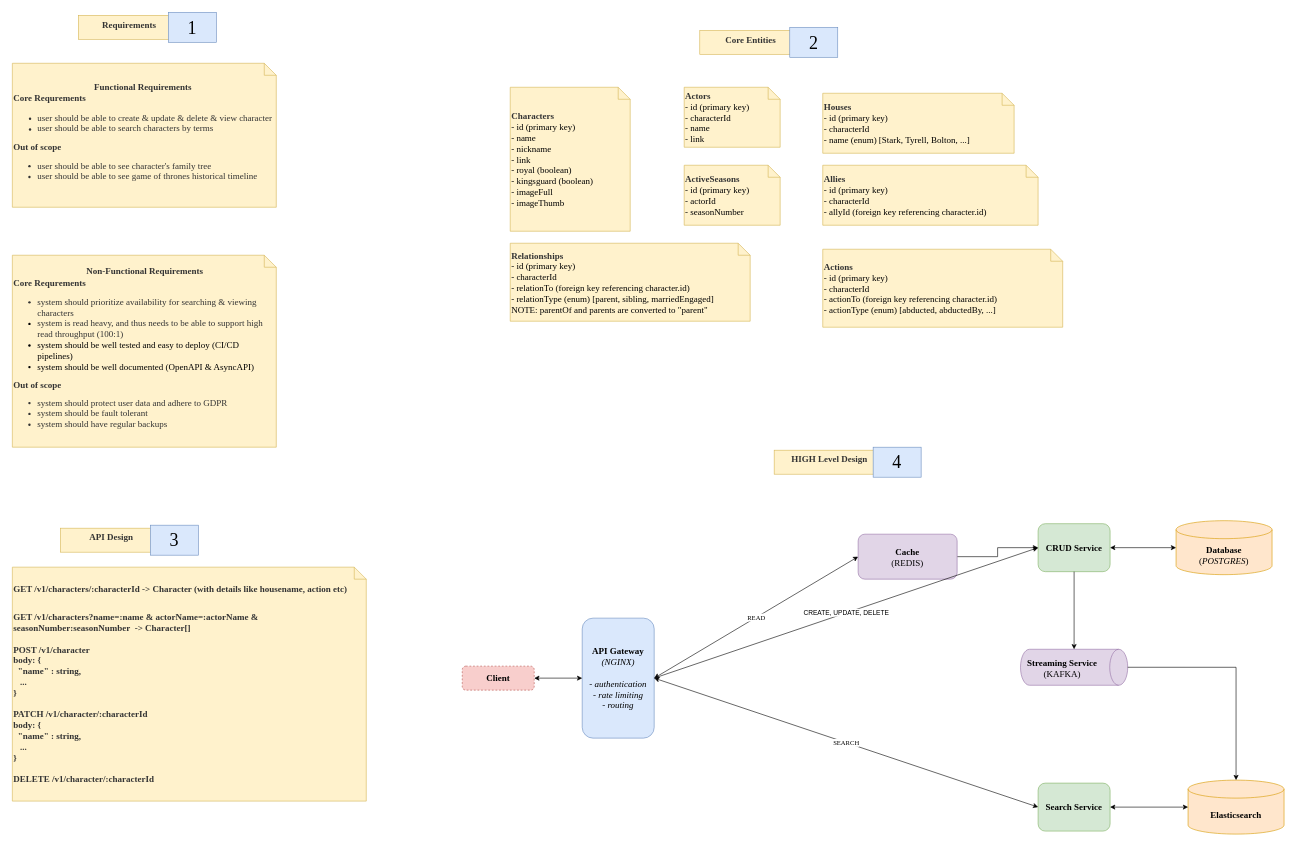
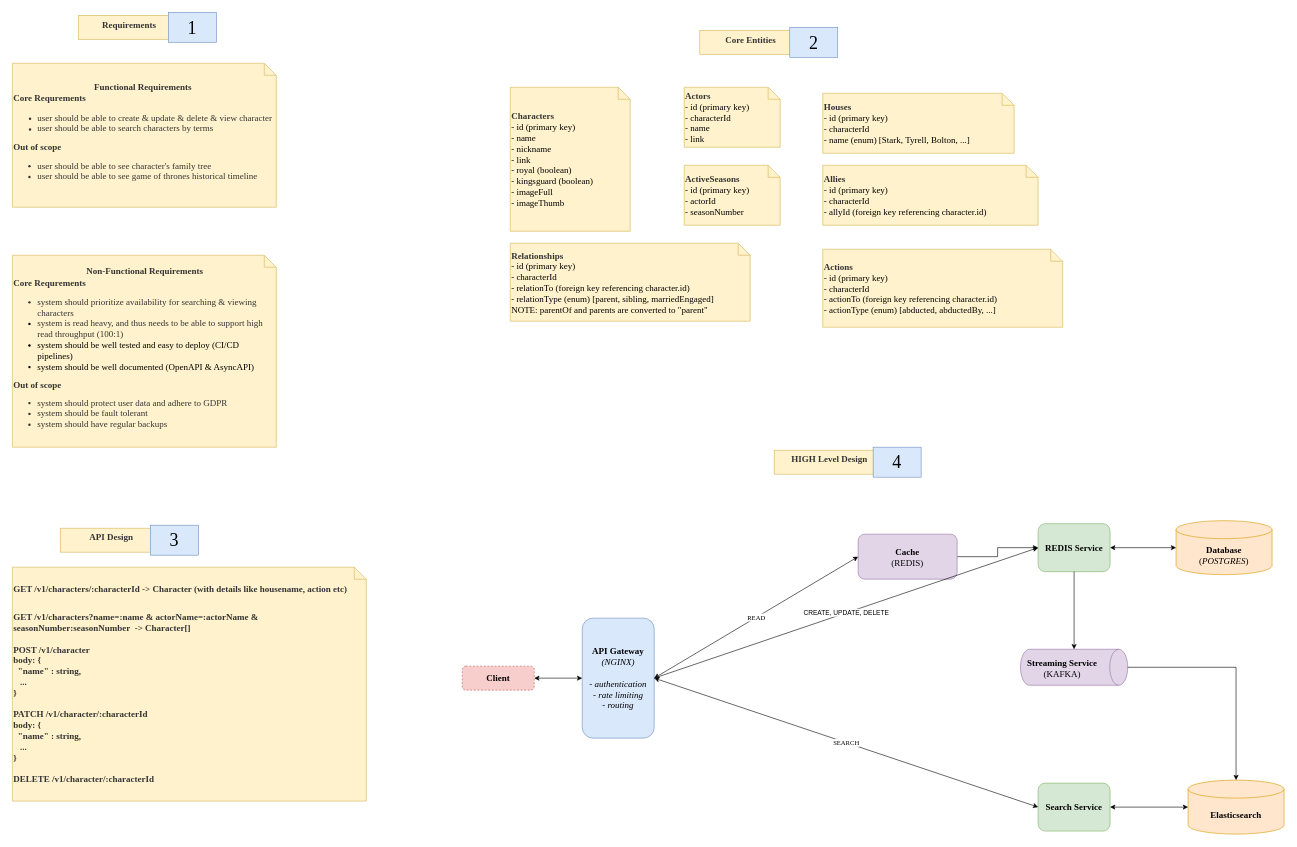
(1074, 548) -> (1074, 548)
